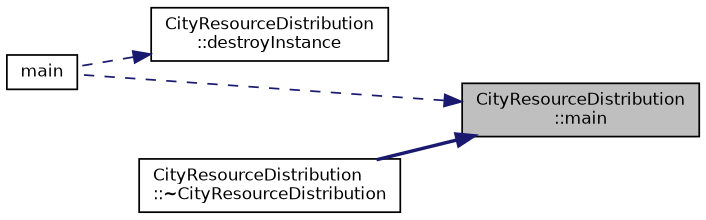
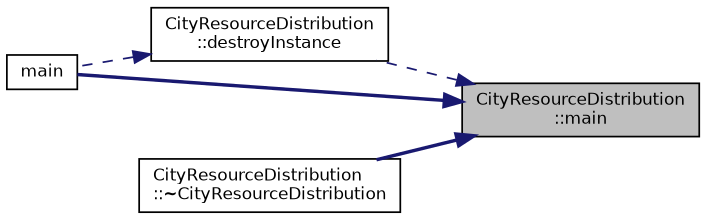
none -> (417, 70)
(261, 87) -> (261, 87)
